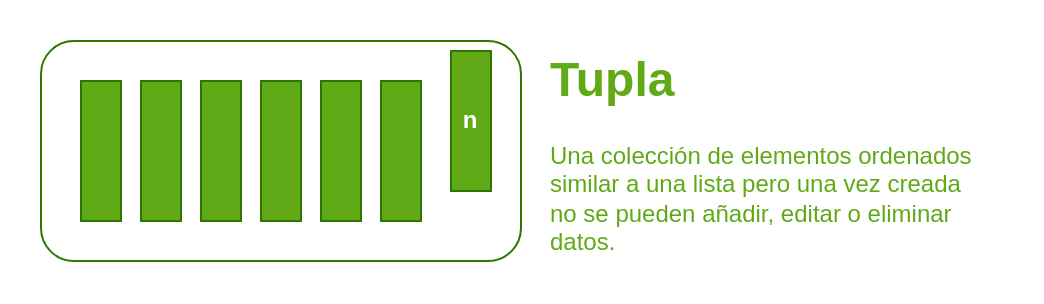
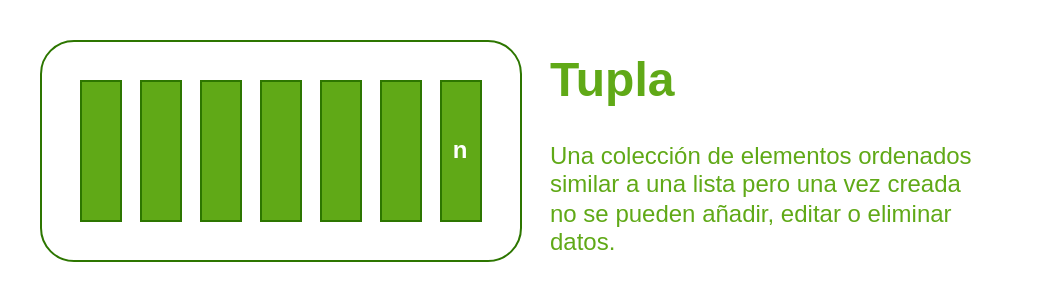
(471, 121) -> (461, 151)
